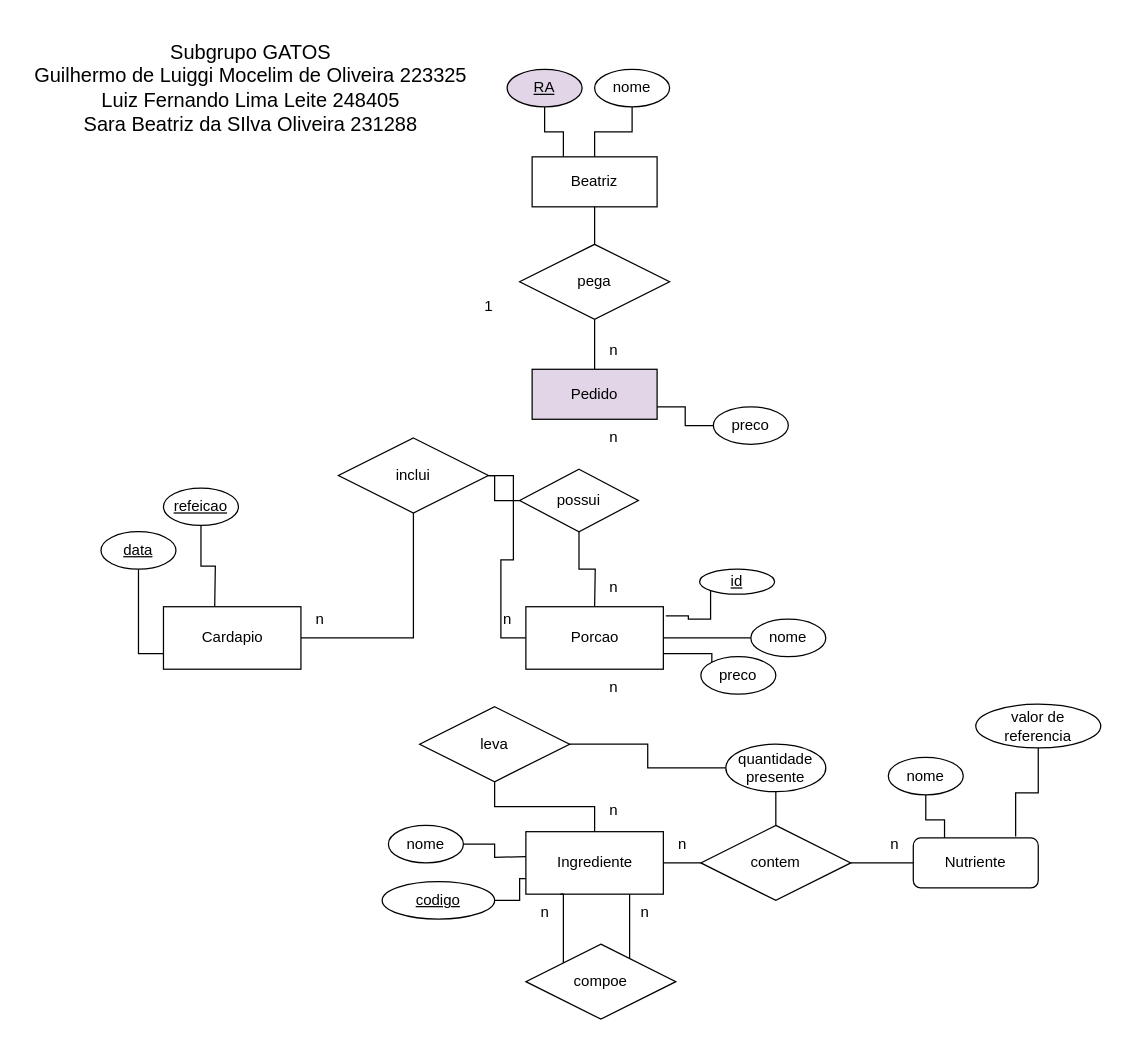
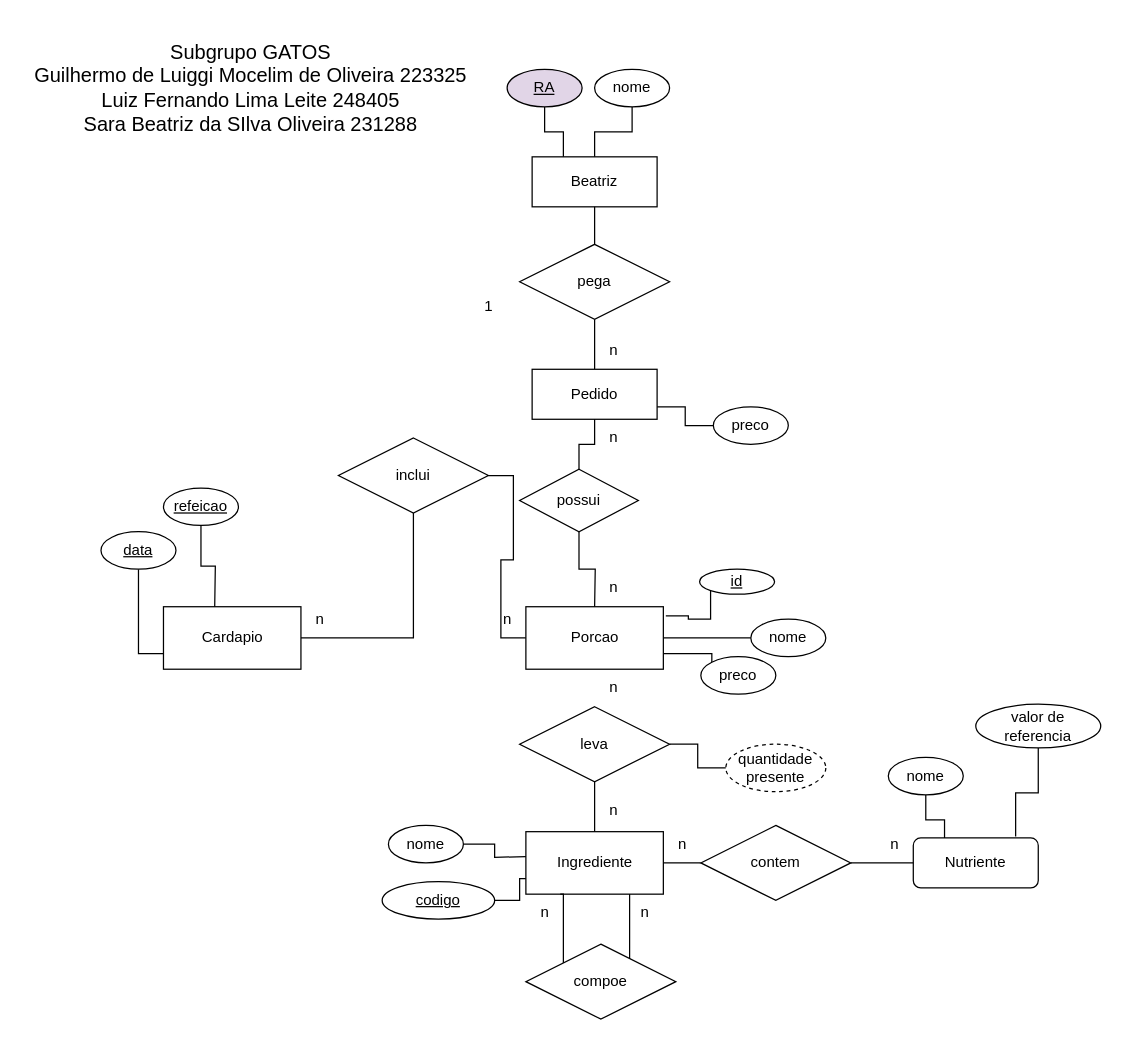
(594, 394) -> (594, 394)
(495, 501) -> (586, 444)
(494, 744) -> (594, 744)
(776, 768) -> (776, 768)
(776, 809) -> none
